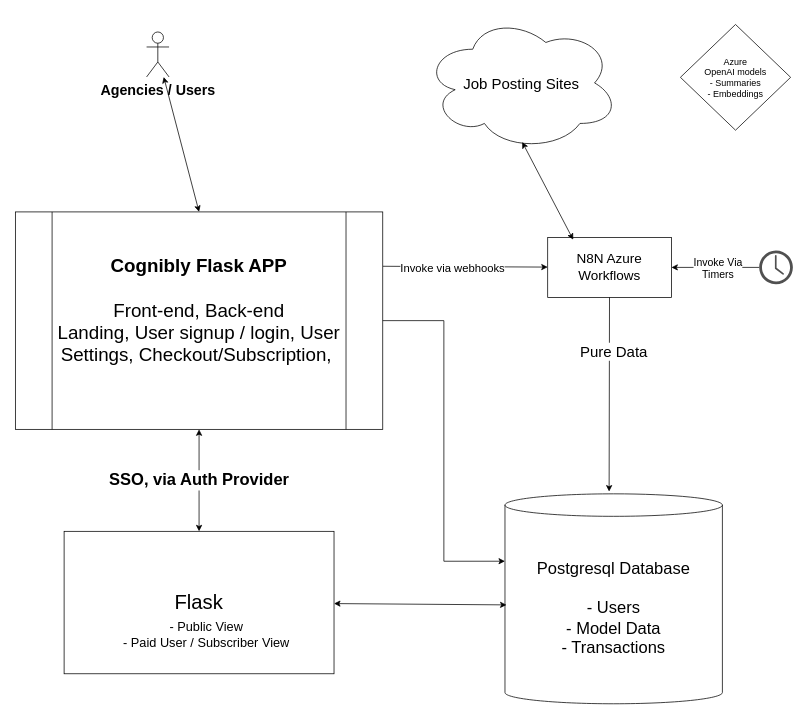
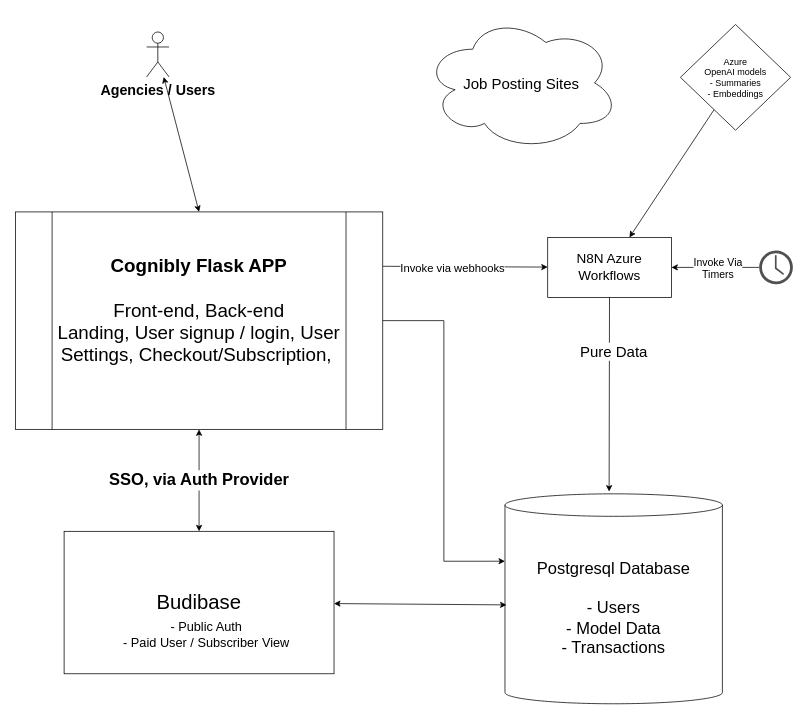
none -> (673, 171)
(548, 191) -> none
(199, 603) -> (199, 603)
(207, 636) -> (207, 636)
